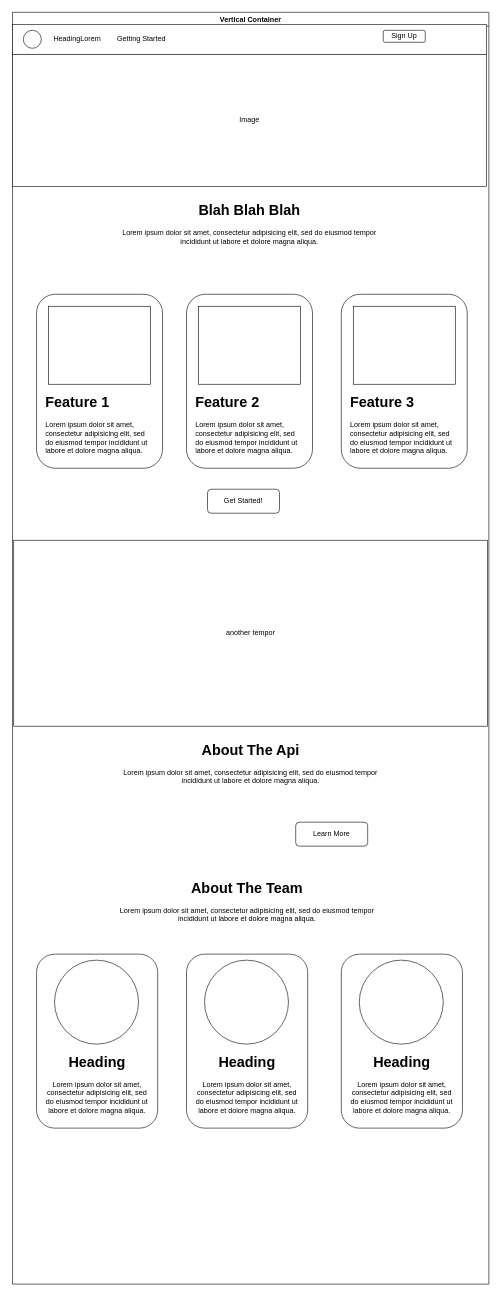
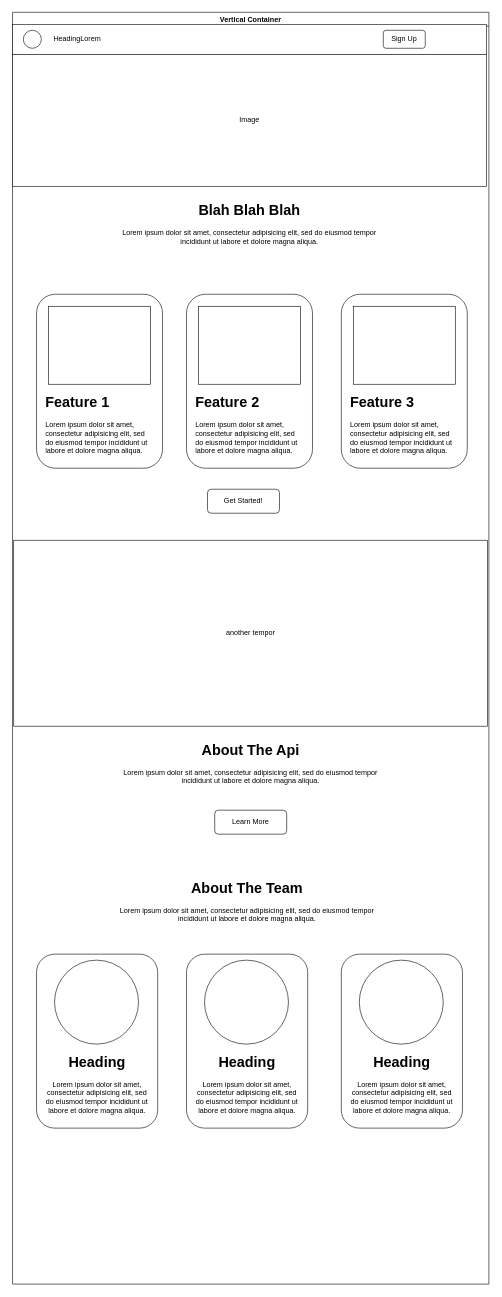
(404, 36) -> (404, 39)
(141, 39) -> none
(332, 834) -> (251, 822)
